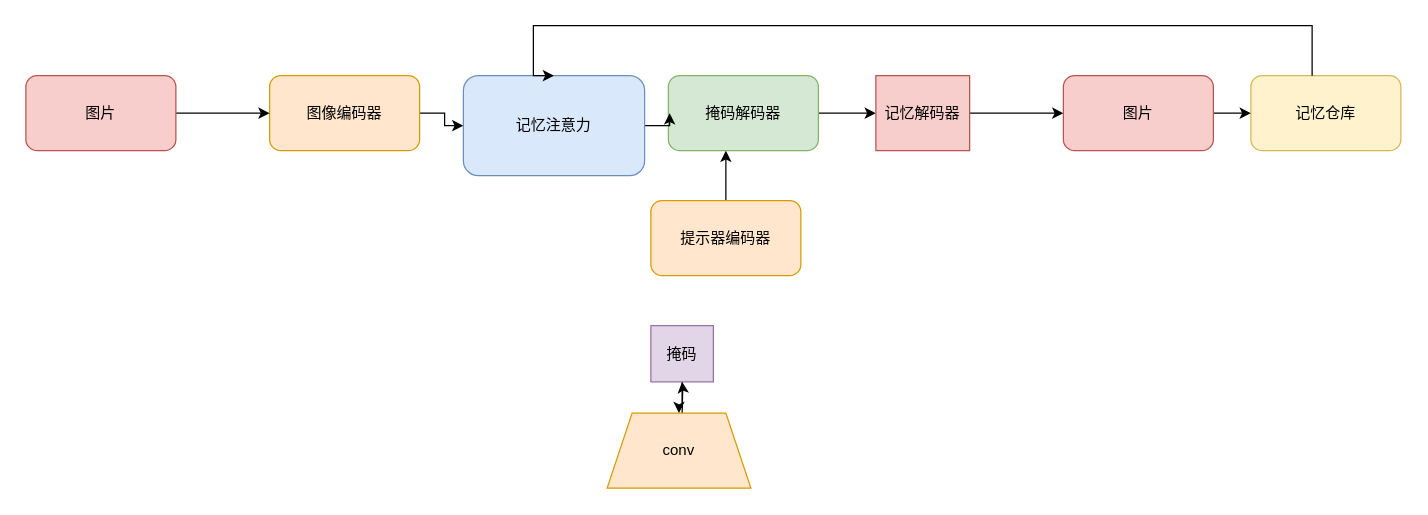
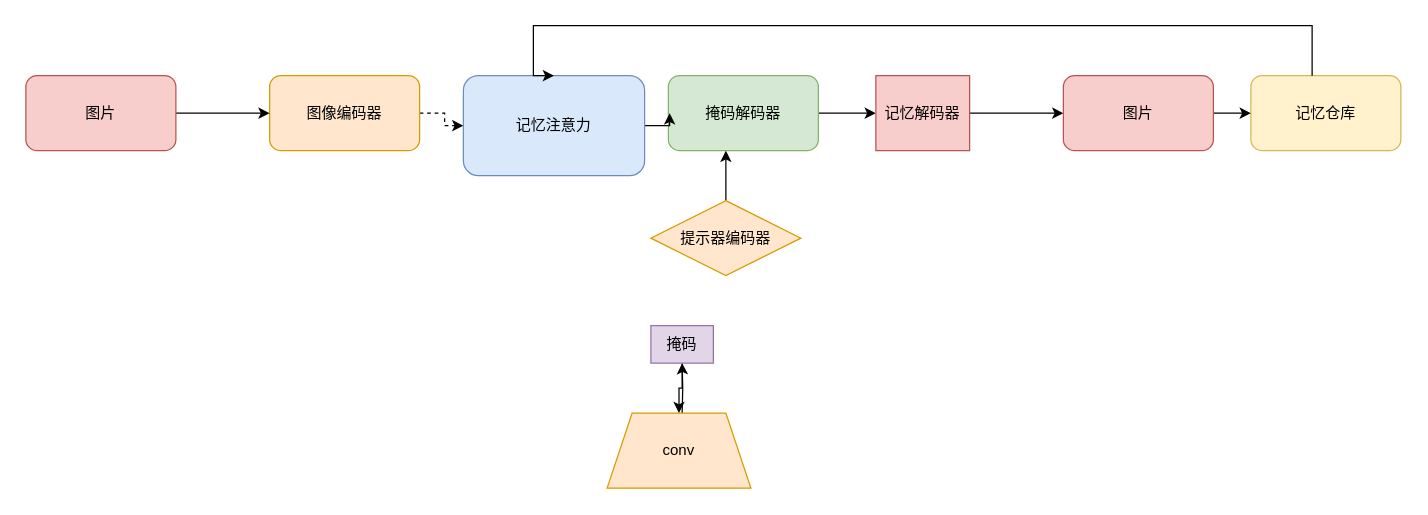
(443, 113) -> (443, 113)
(726, 238) -> (726, 238)
(682, 354) -> (682, 344)
